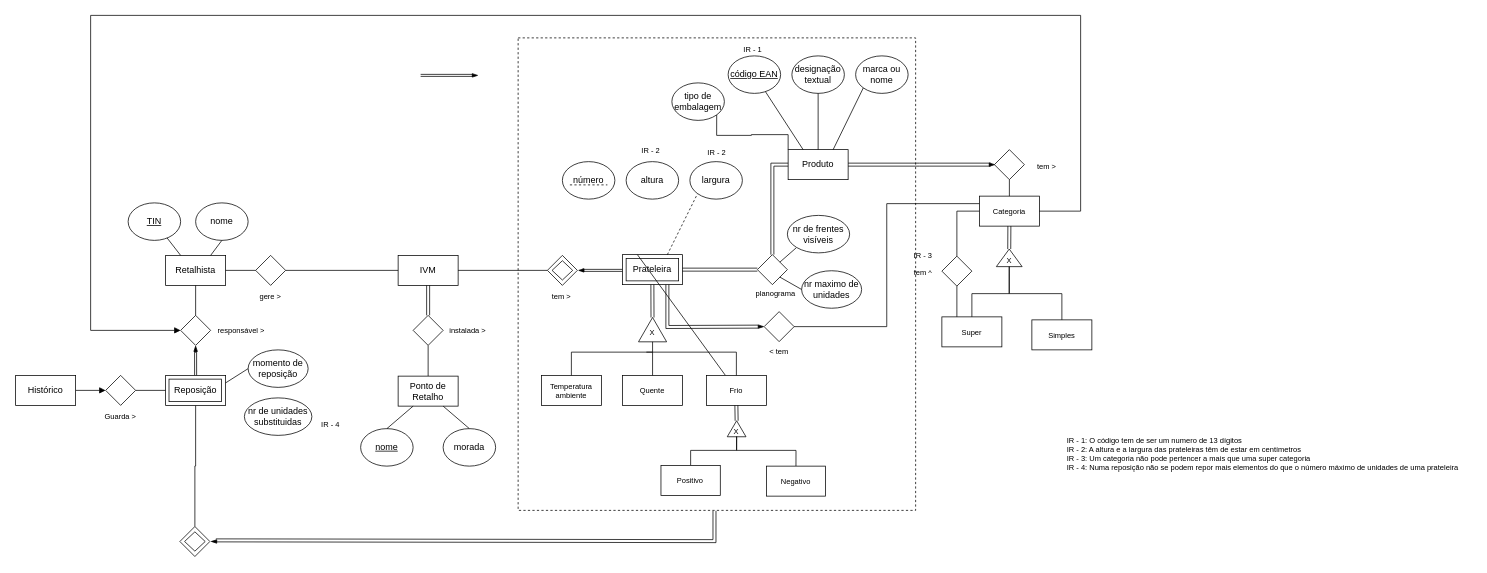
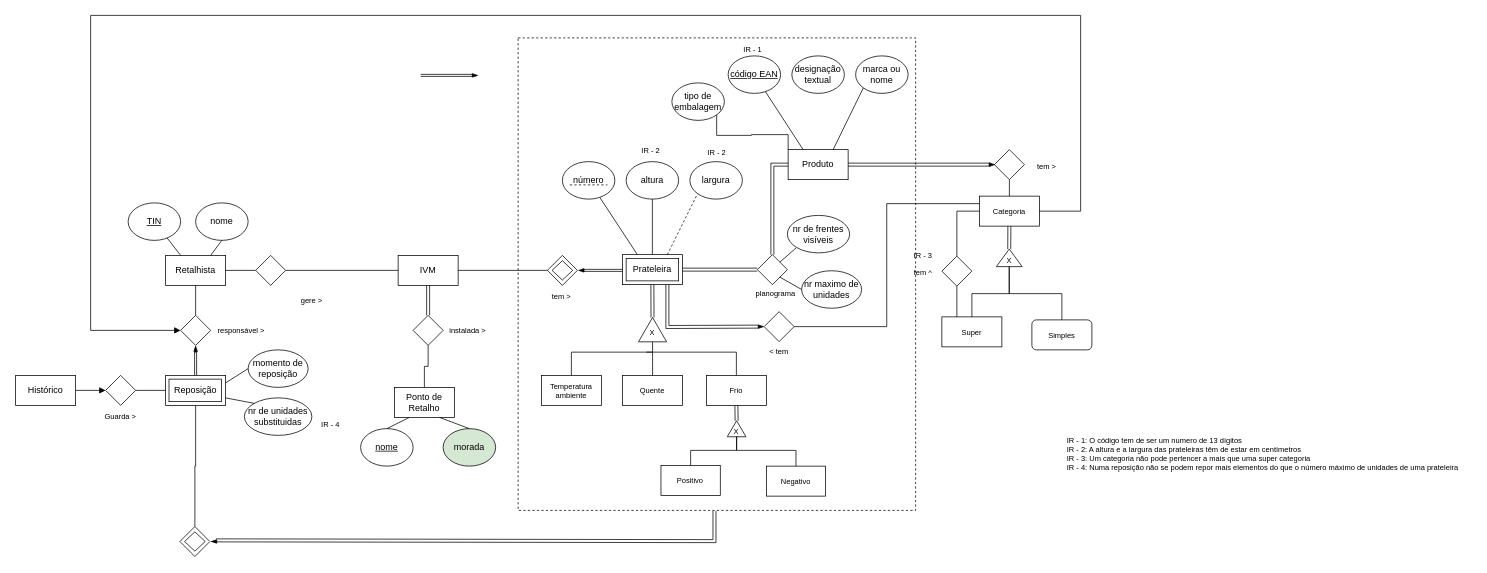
(818, 122) -> none
none -> (652, 227)
(270, 297) -> (312, 300)
(1062, 335) -> (1062, 335)
(710, 354) -> (618, 226)
(428, 391) -> (424, 402)
none -> (239, 401)
(469, 447) -> (469, 447)
